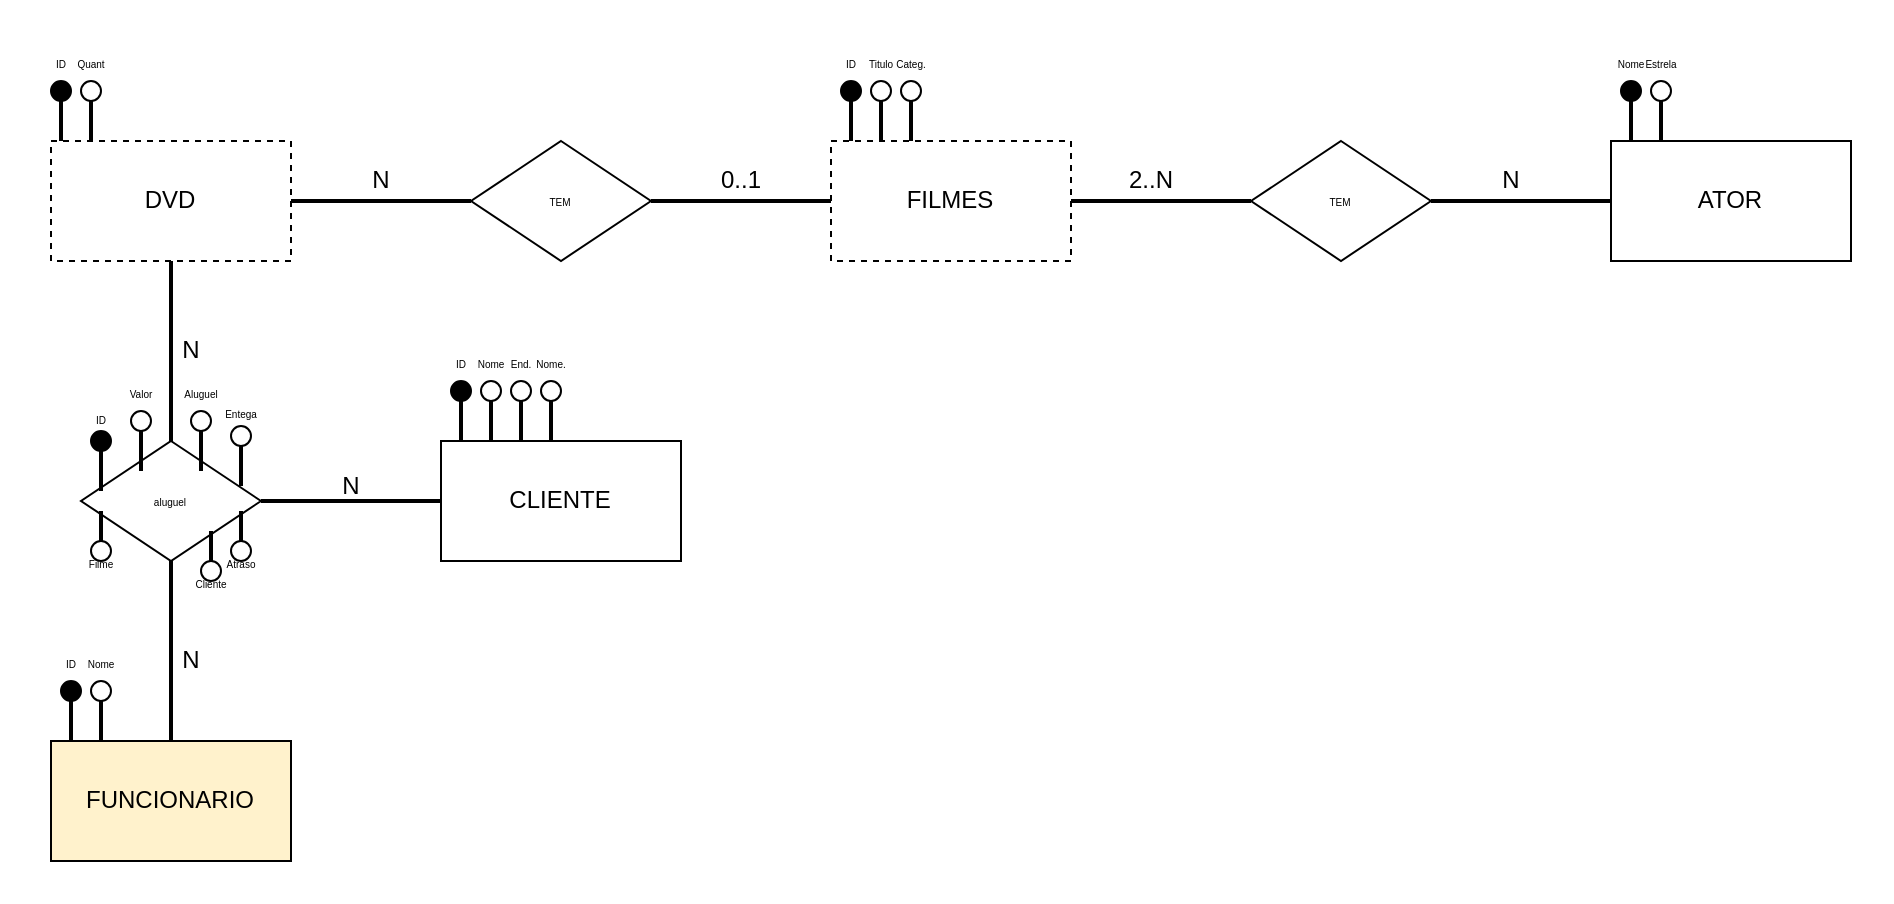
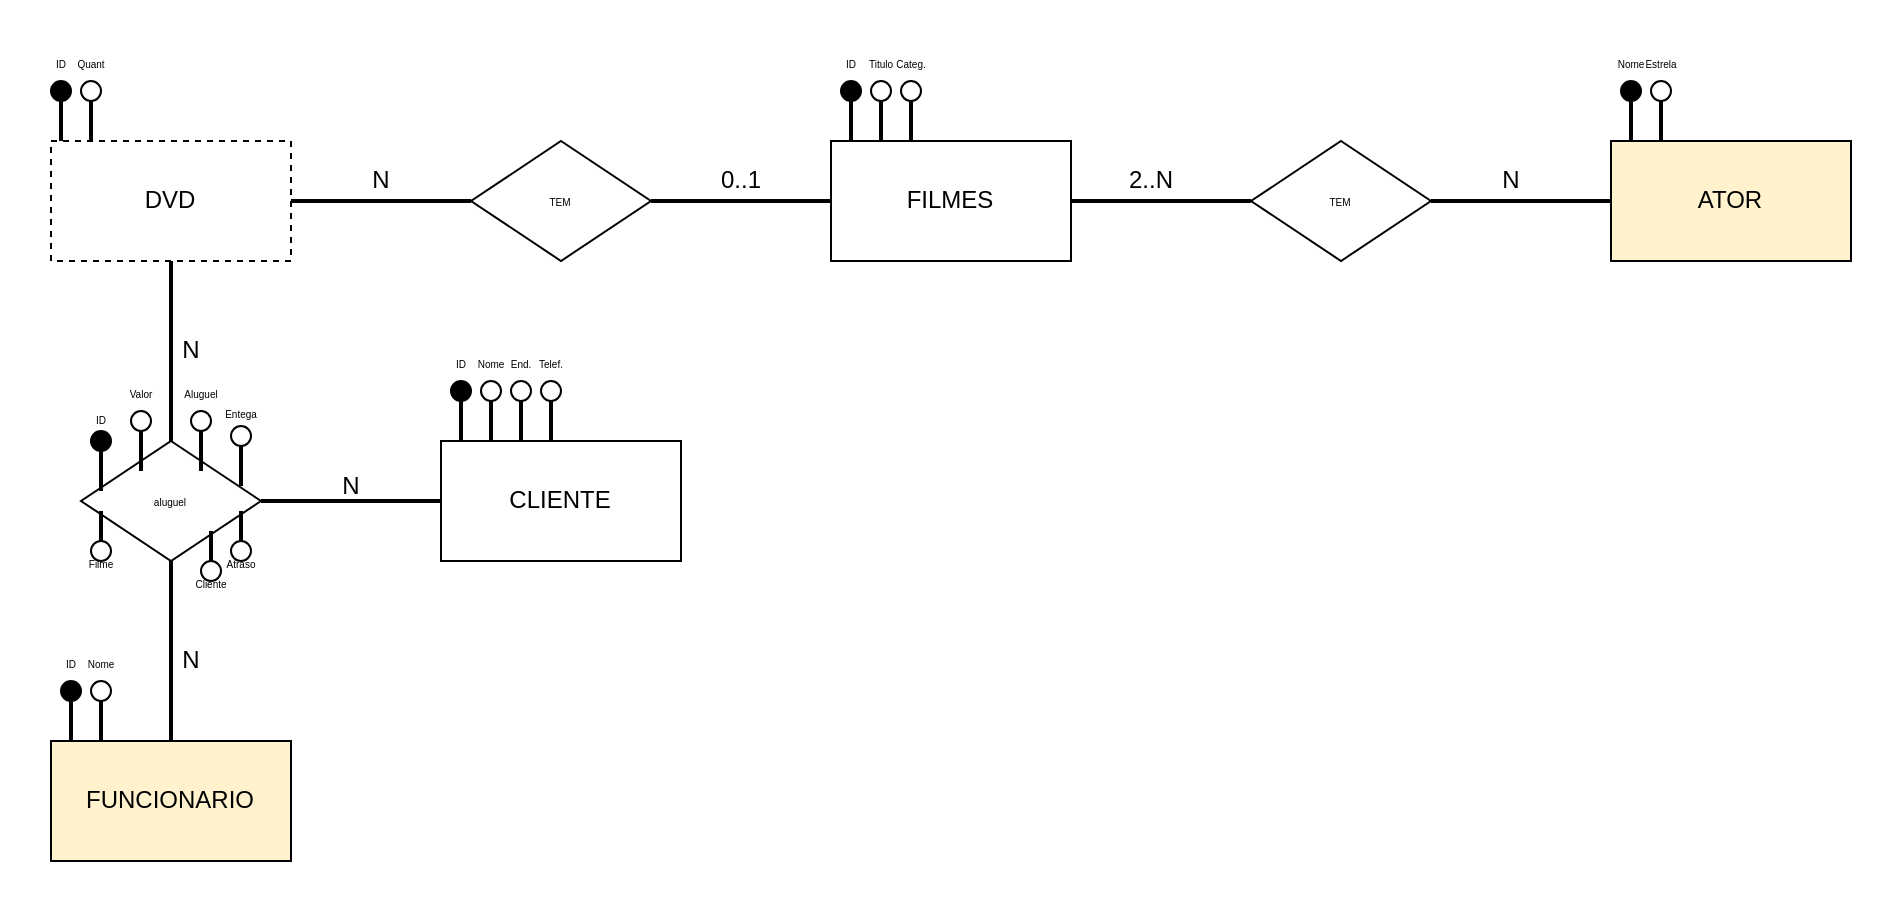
(951, 201) -> (951, 201)
(1731, 201) -> (1731, 201)
(552, 361) -> (552, 361)
